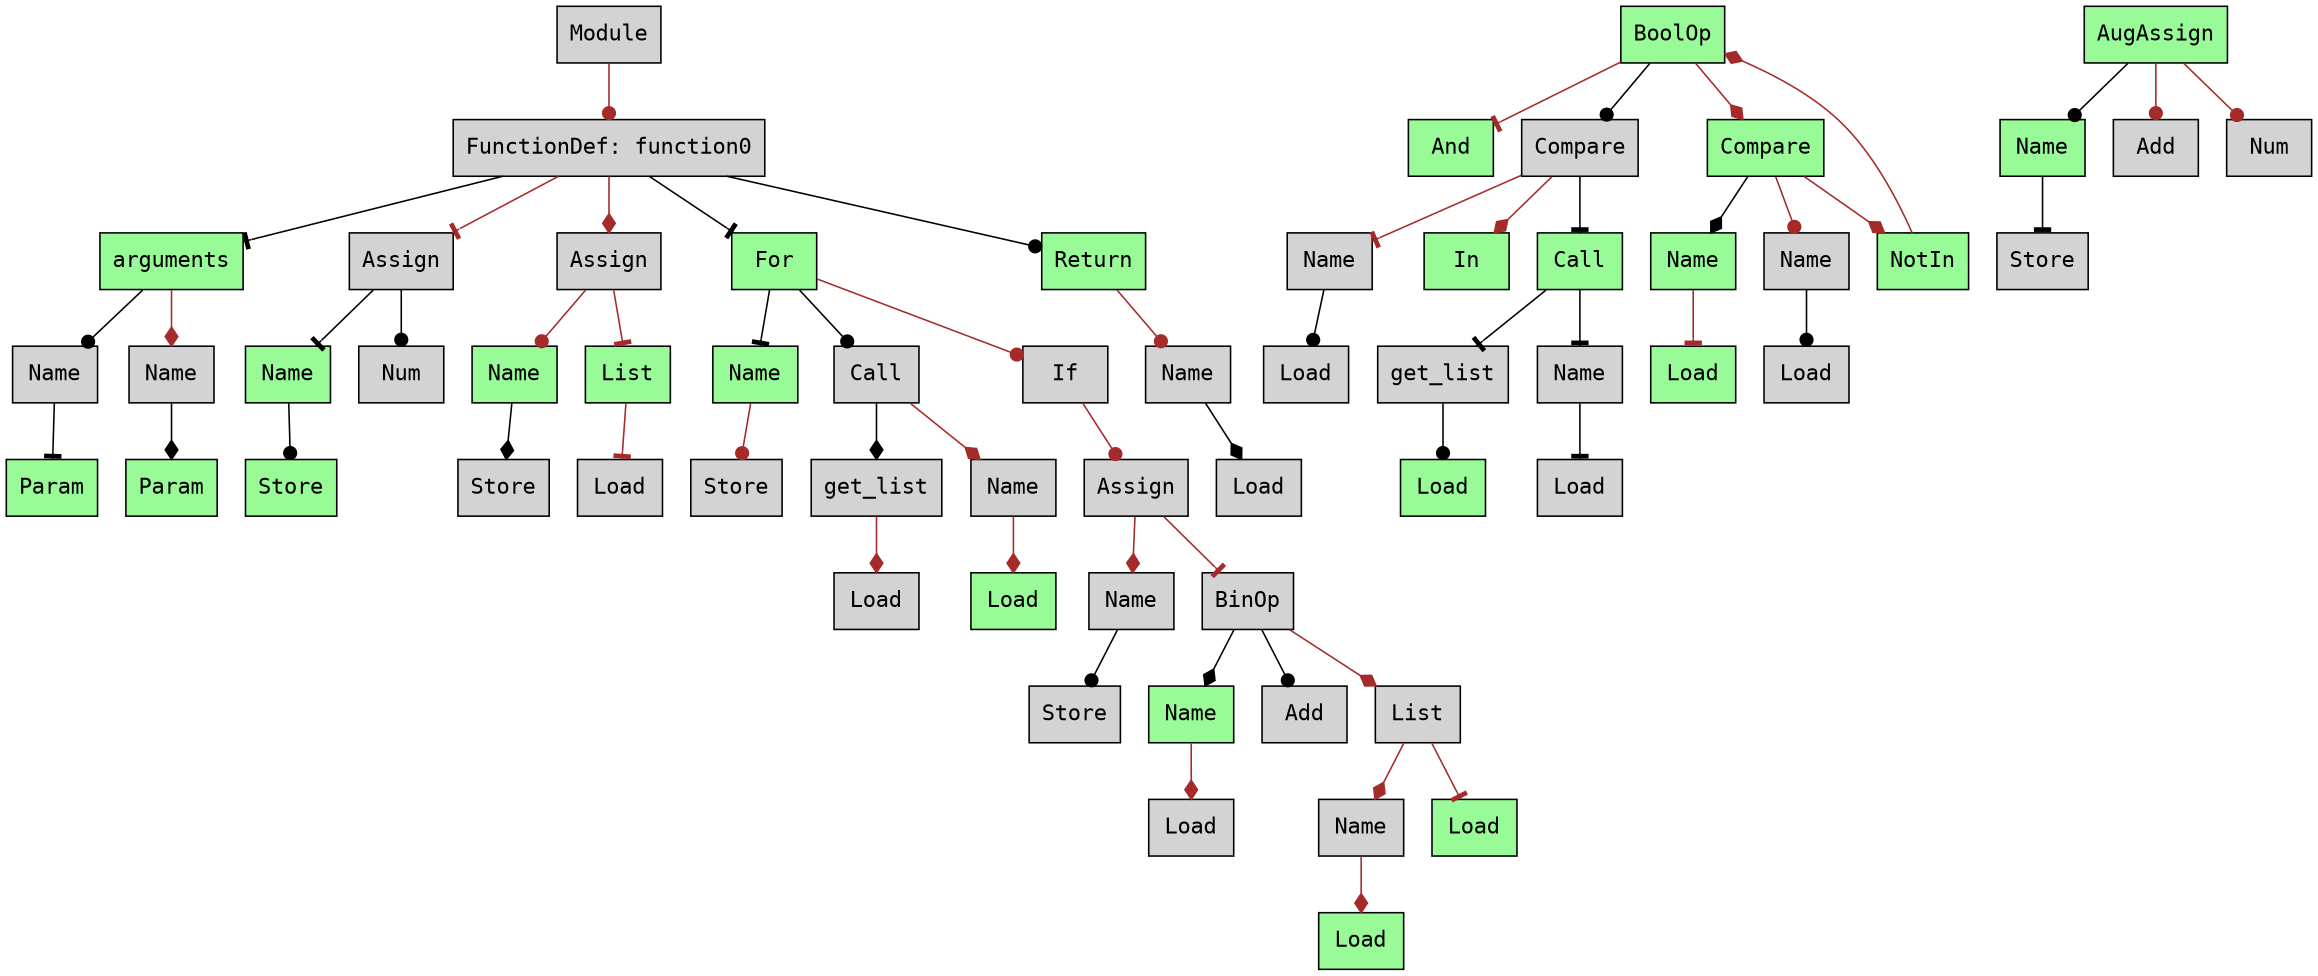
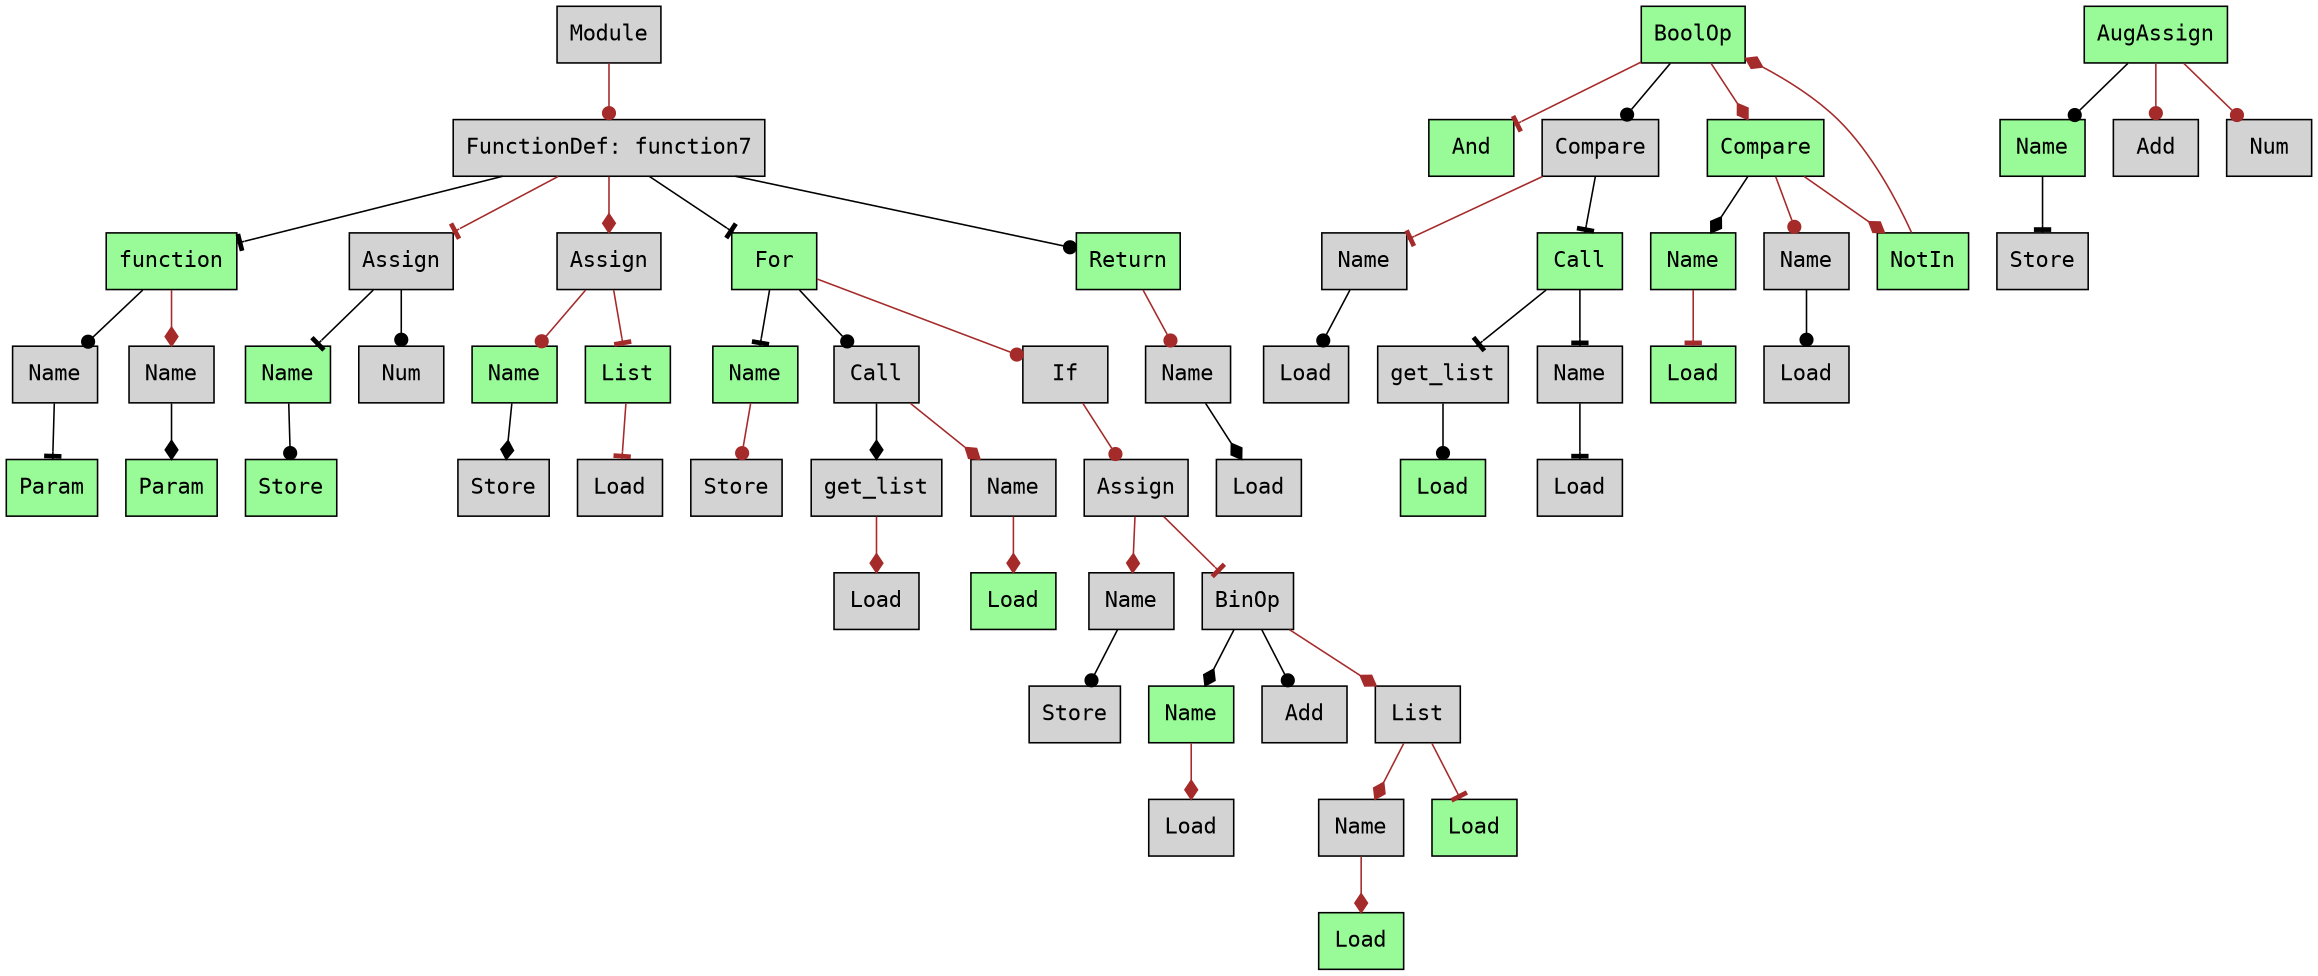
(609, 148) -> (609, 148)
(172, 261) -> (172, 261)
(1467, 261) -> none
